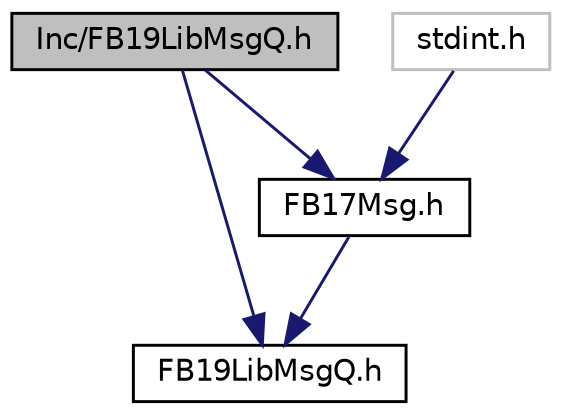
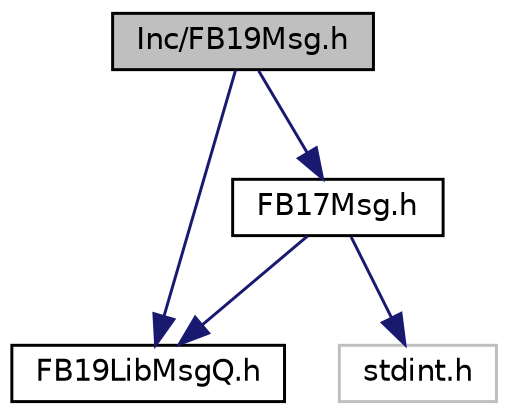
(175, 41) -> (243, 41)
(426, 112) -> (371, 277)
